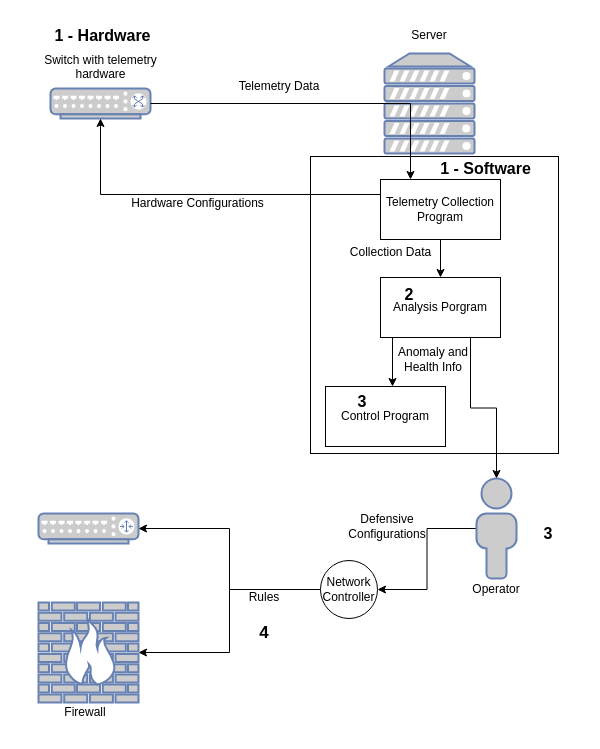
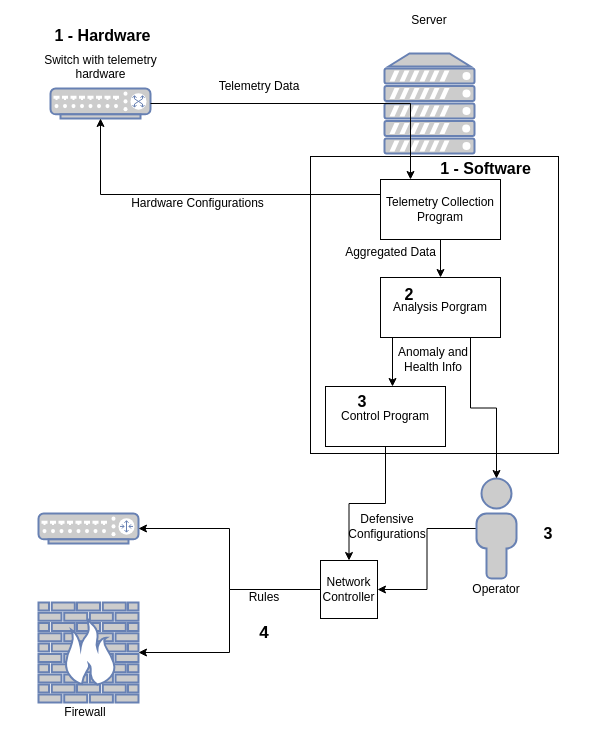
(430, 36) -> (430, 21)
(280, 87) -> (260, 87)
(391, 253) -> (391, 253)
none -> (371, 504)
(349, 590) -> (349, 590)
